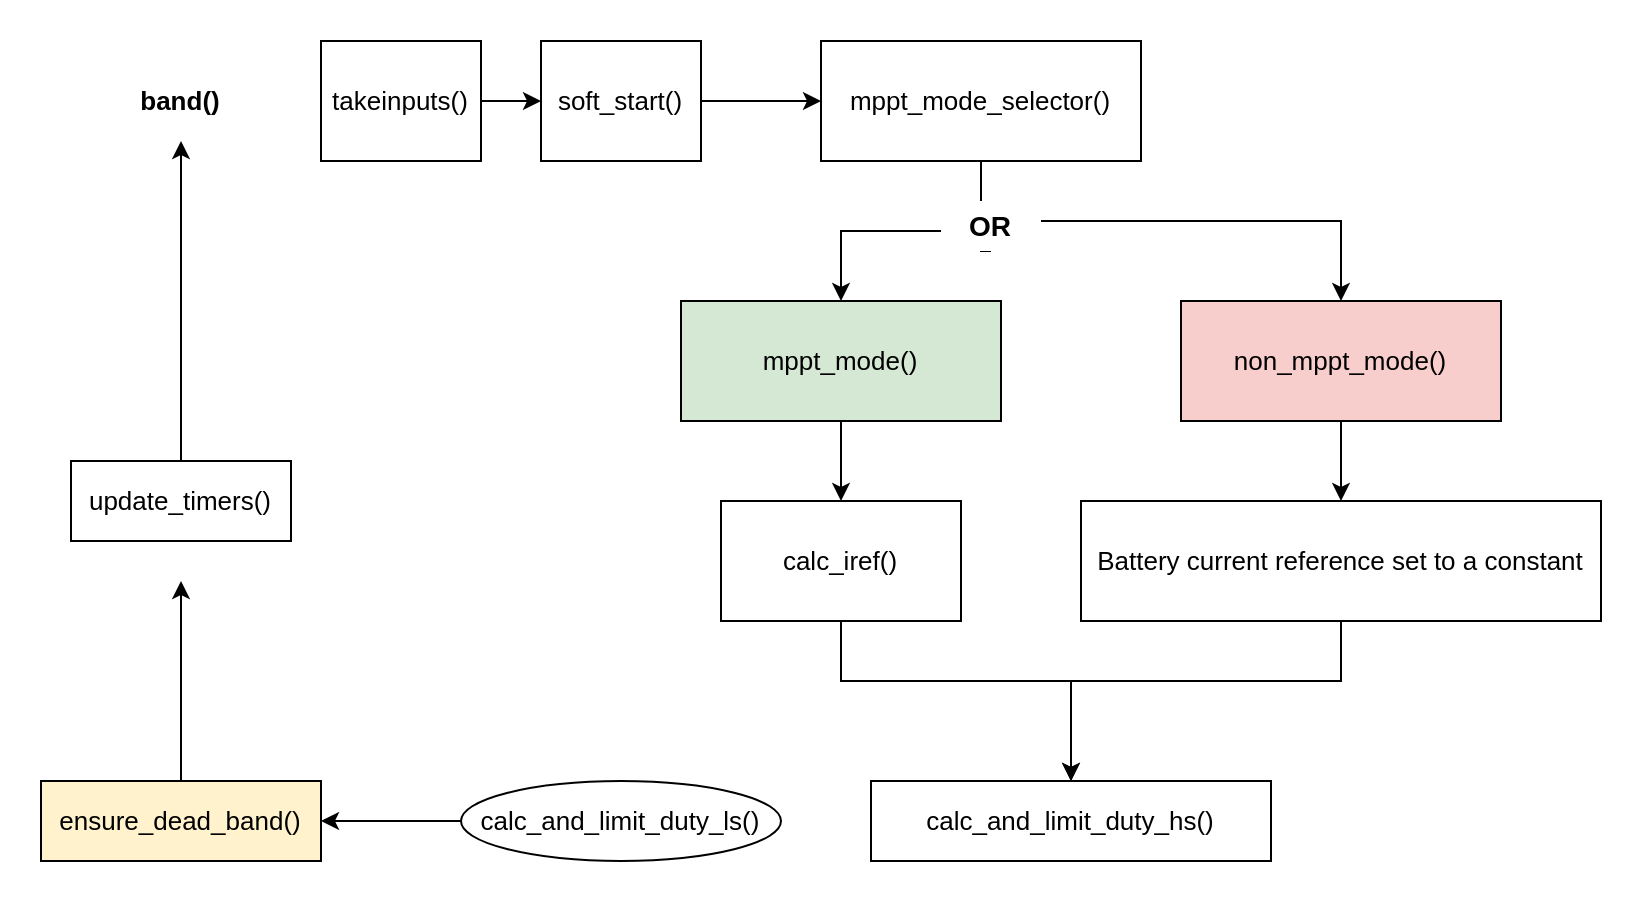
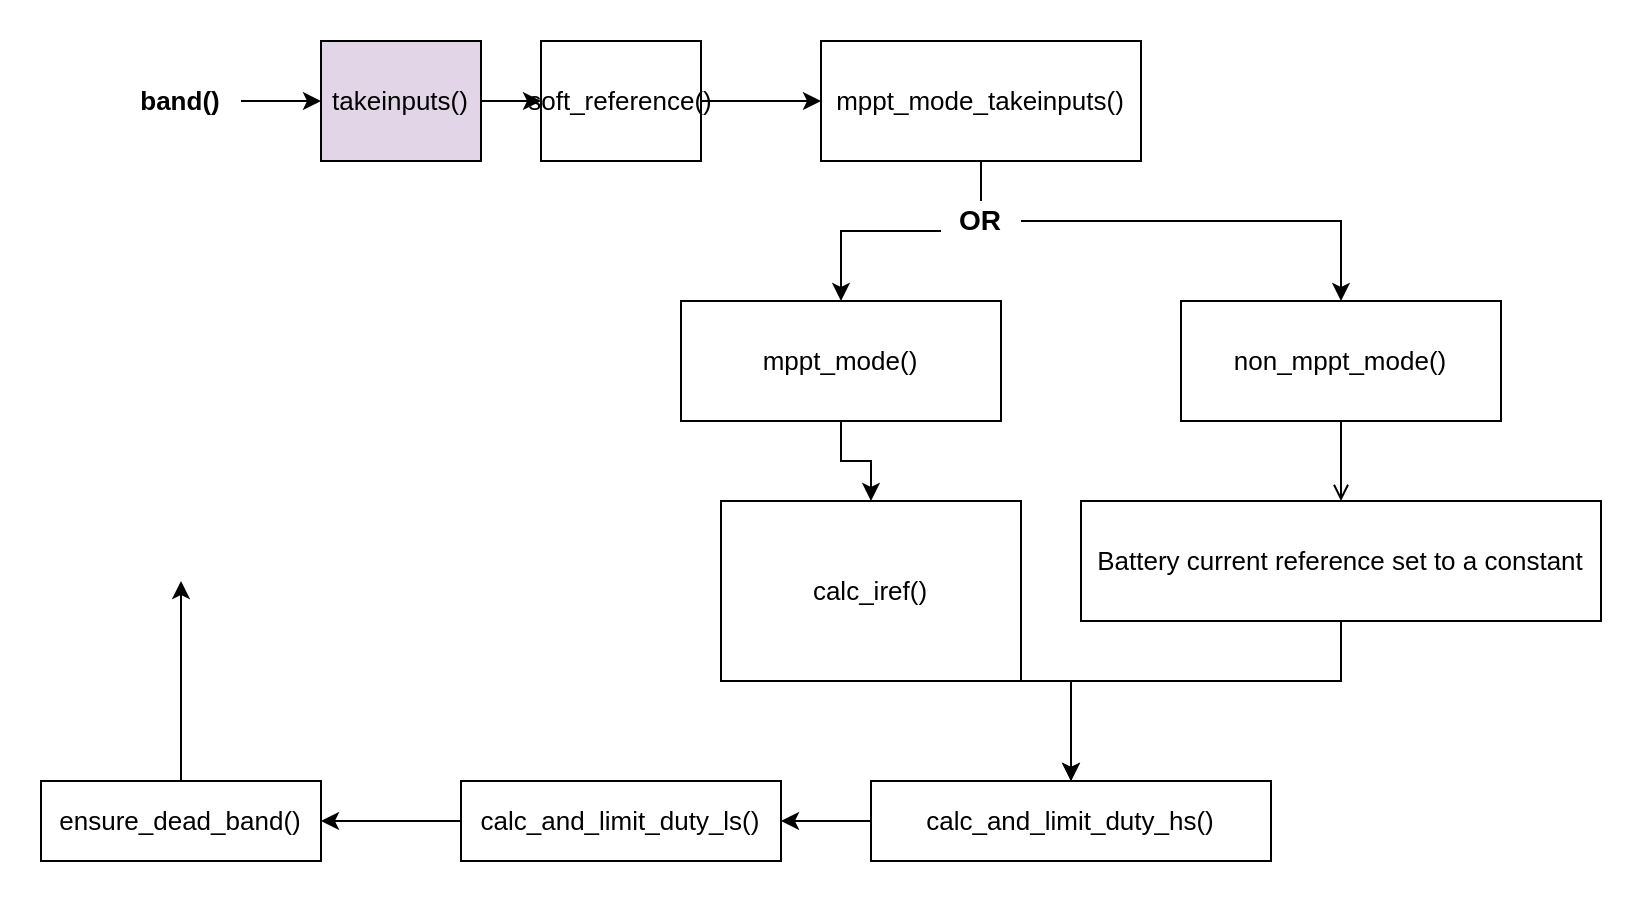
none -> (274, 101)
(401, 101) -> (401, 101)
(621, 101) -> (621, 101)
(981, 101) -> (981, 101)
(991, 226) -> (981, 221)
(181, 308) -> none
(841, 361) -> (841, 361)
(1341, 361) -> (1341, 361)
(1341, 486) -> (1341, 488)
(181, 501) -> none
(841, 561) -> (871, 591)
(181, 821) -> (181, 821)
(621, 821) -> (621, 821)
none -> (833, 821)
